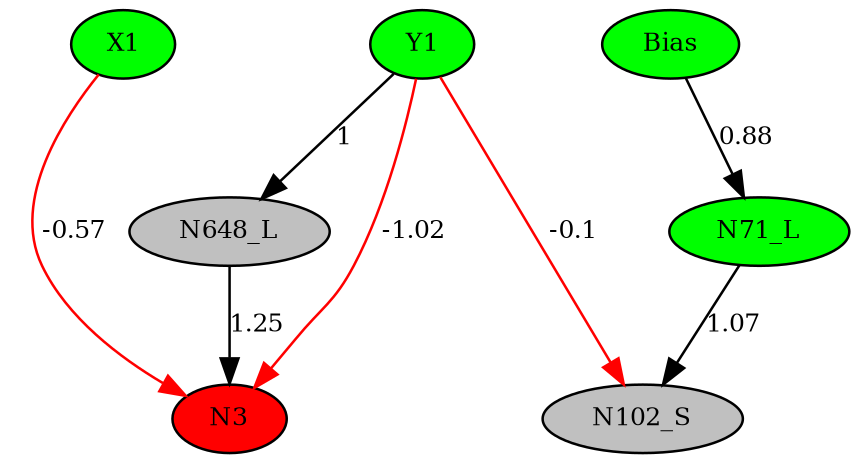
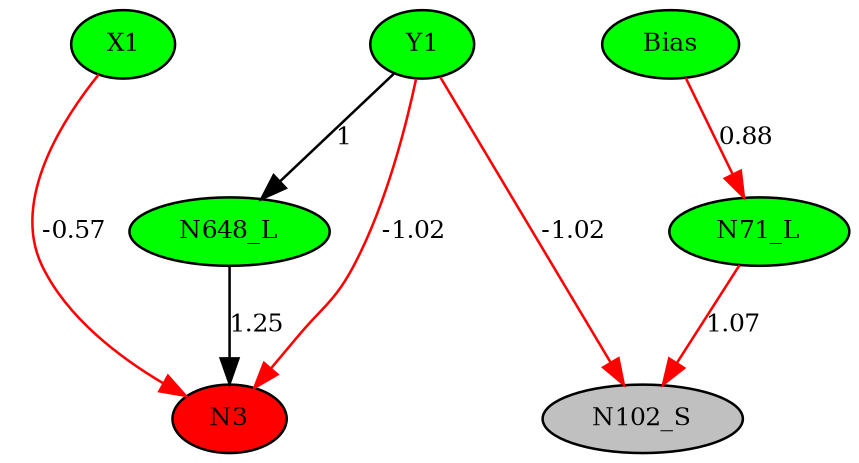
(709, 126) -> (709, 126)
(230, 232) -> (230, 232)
(573, 232) -> (573, 232)
(708, 314) -> (708, 314)
